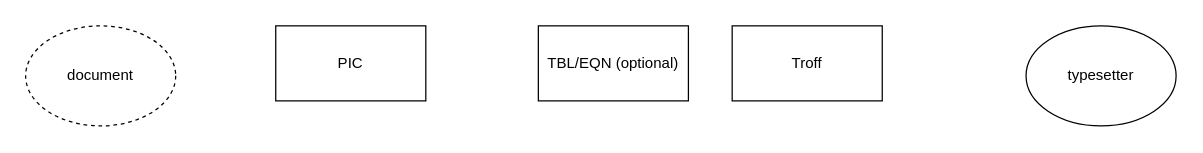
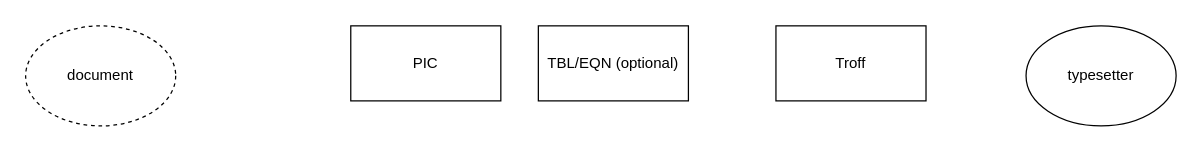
(351, 63) -> (426, 63)
(807, 63) -> (851, 63)
